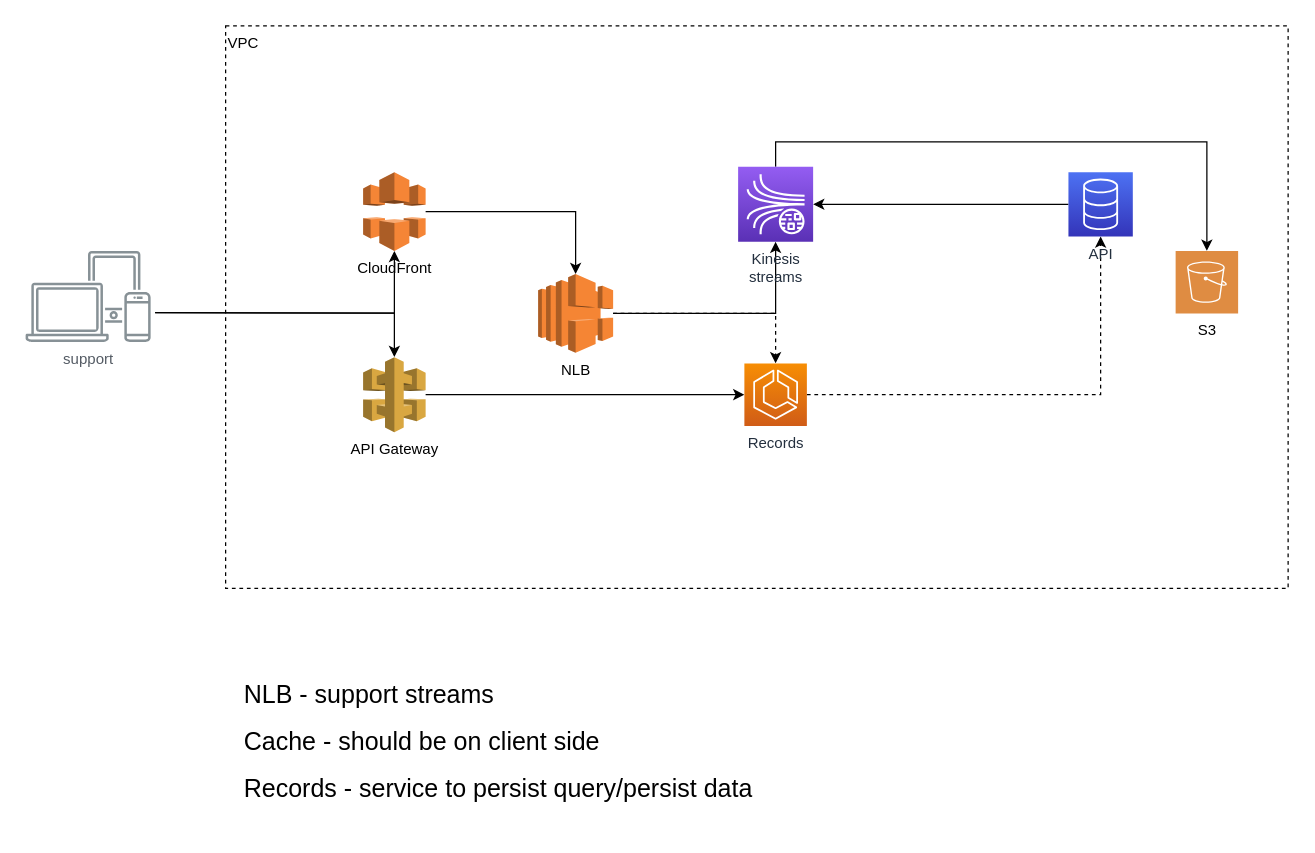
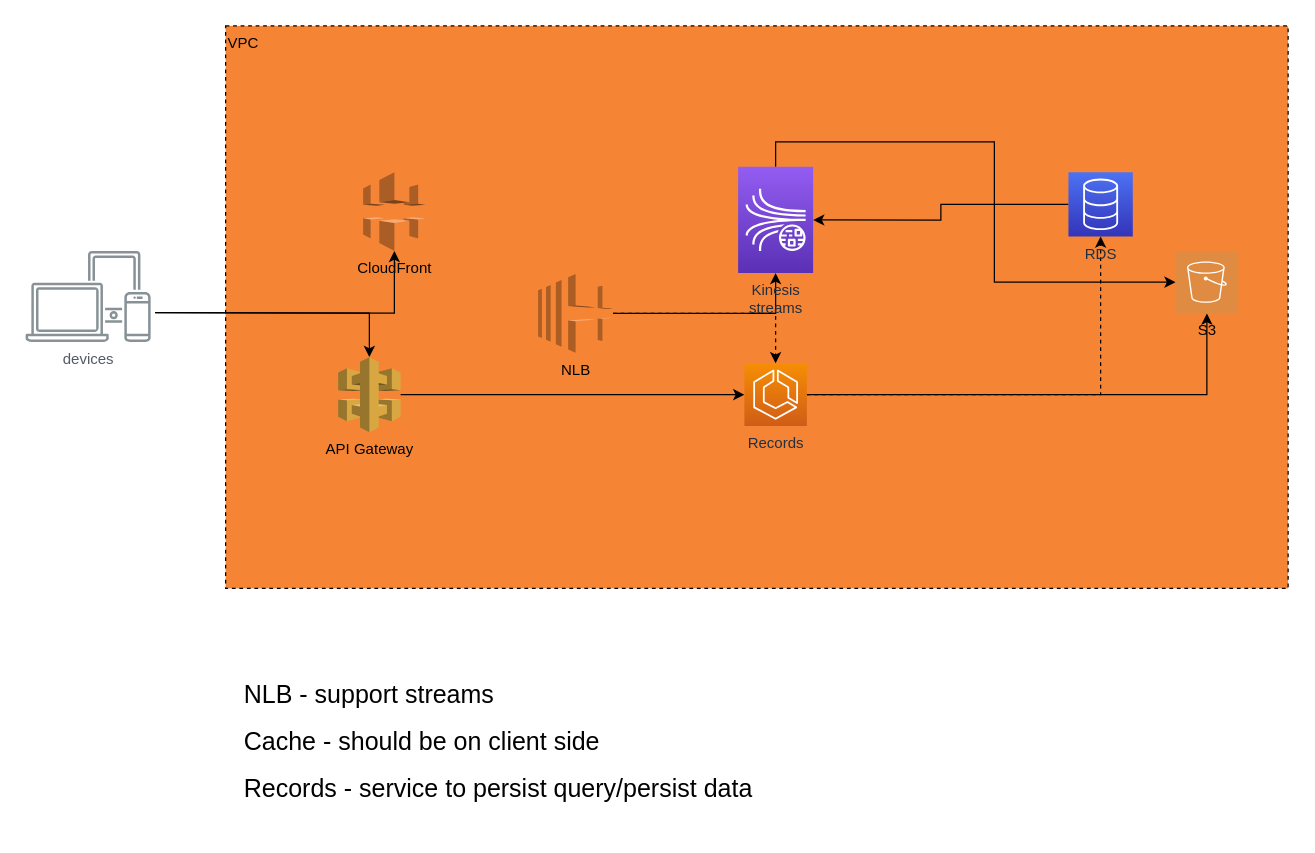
(776, 204) -> (776, 220)
(528, 211) -> none
(1101, 255) -> (1101, 255)
(757, 307) -> (757, 307)
(89, 360) -> (89, 360)
(394, 394) -> (369, 394)
none -> (1191, 394)
